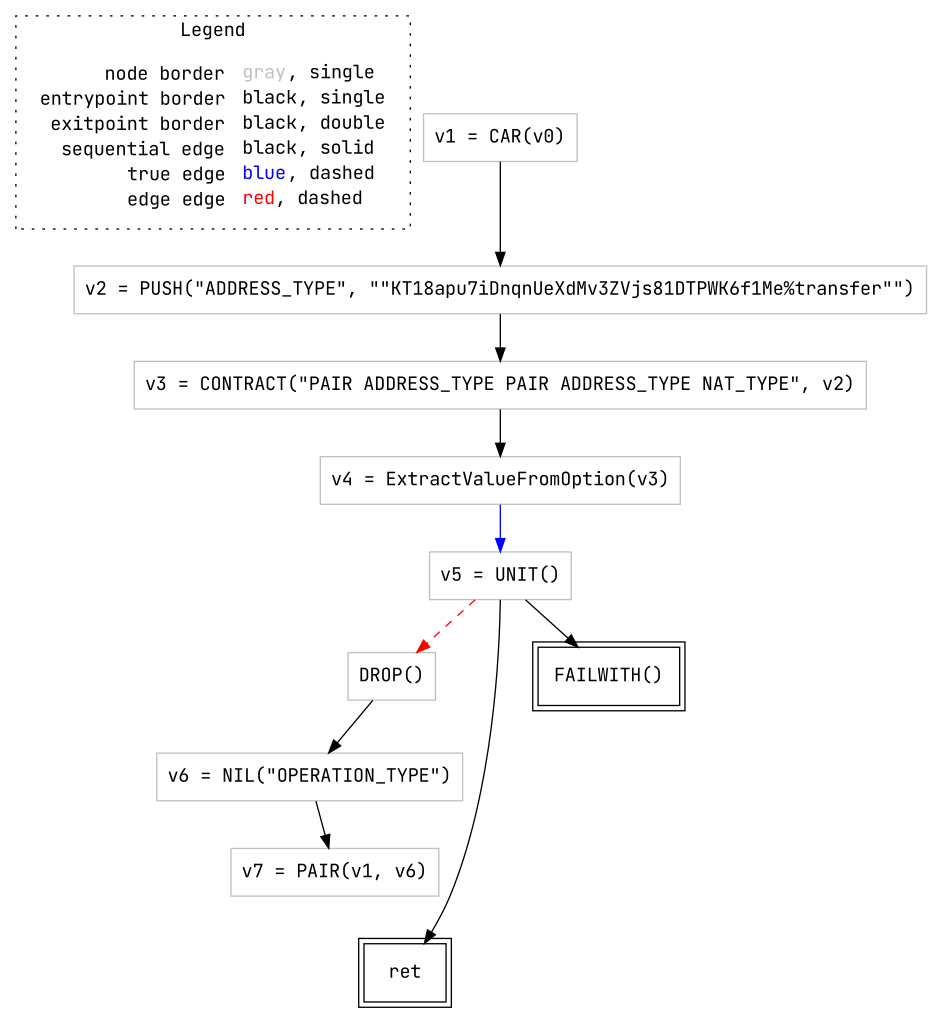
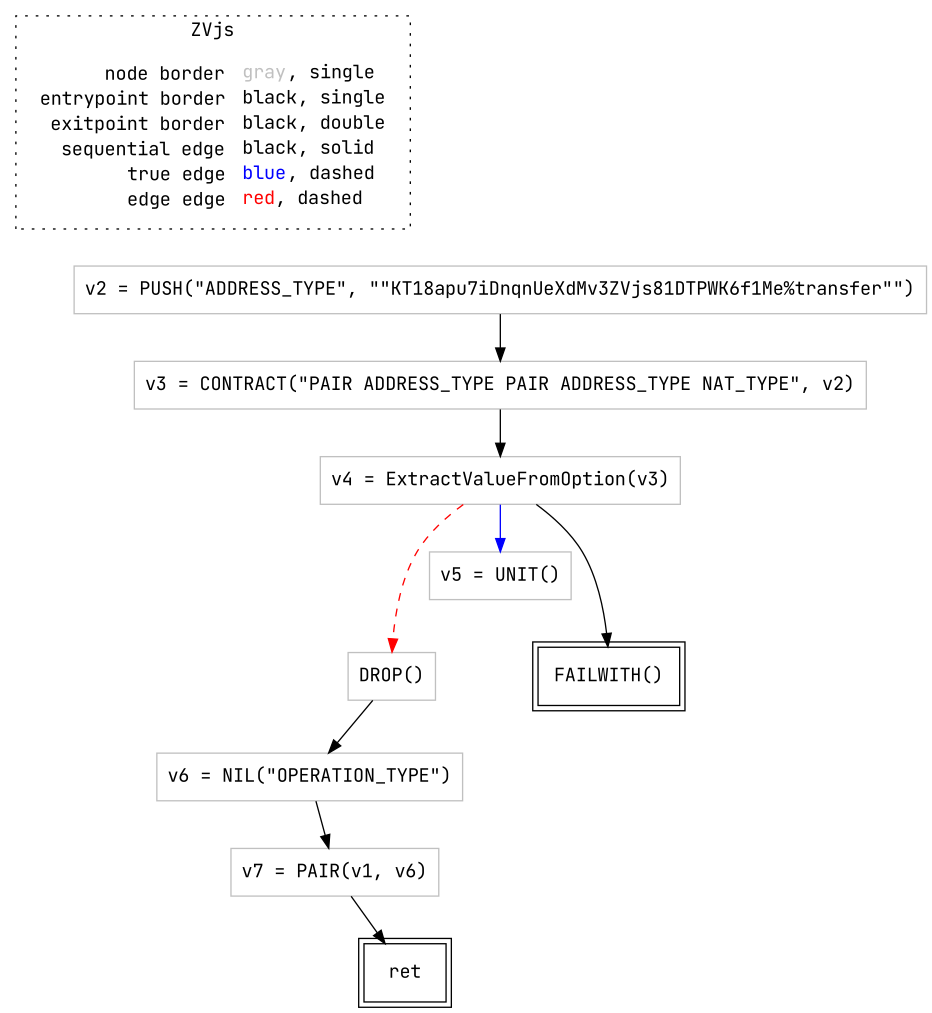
(213, 31) -> (213, 31)
(500, 138) -> none
(547, 619) -> (587, 560)
(451, 622) -> (411, 563)
(485, 770) -> (364, 915)
